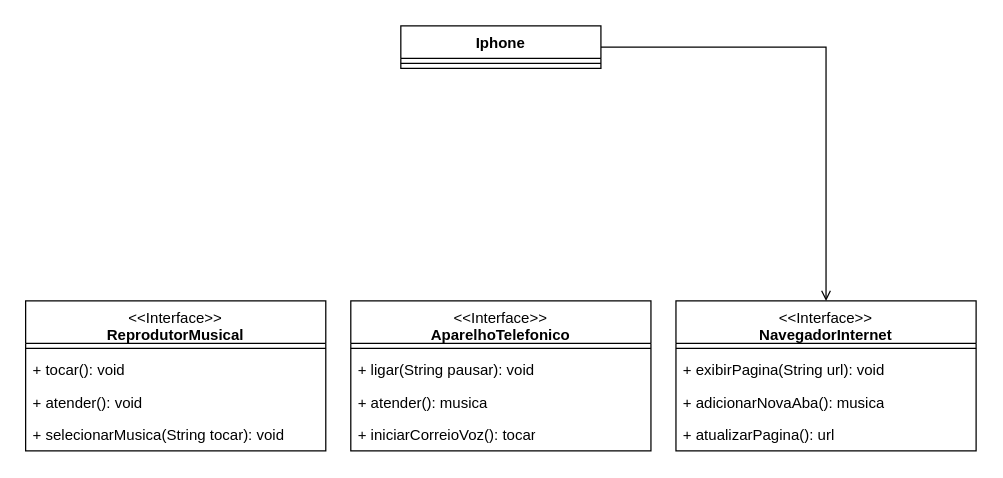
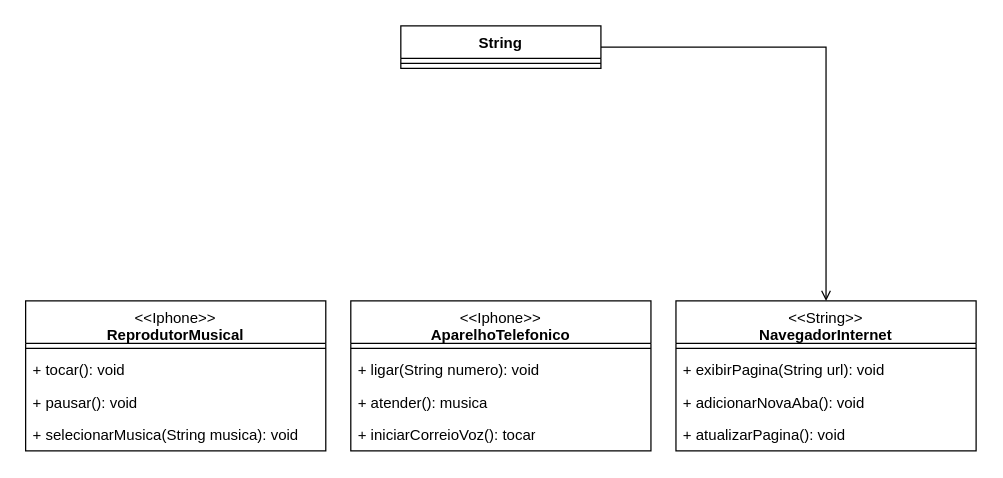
(501, 43) -> (501, 43)
(176, 327) -> (176, 327)
(501, 327) -> (501, 327)
(826, 327) -> (826, 327)
(460, 371) -> (460, 371)
(97, 403) -> (93, 403)
(789, 403) -> (781, 403)
(175, 436) -> (177, 445)
(770, 436) -> (774, 436)
